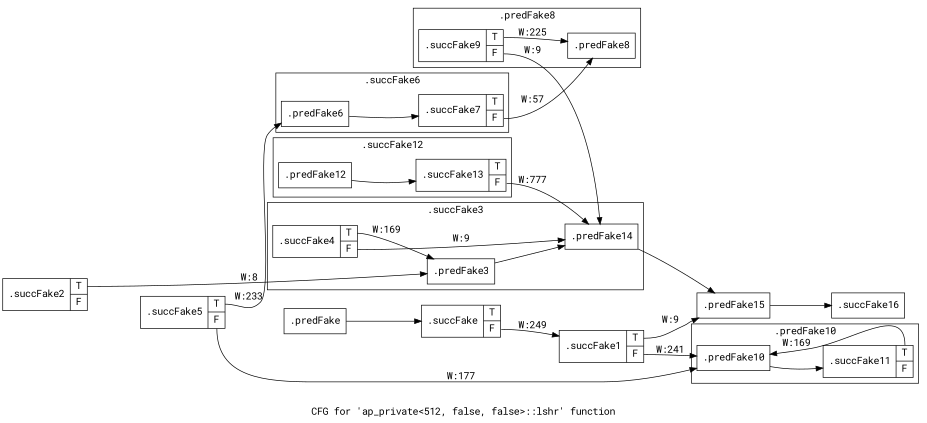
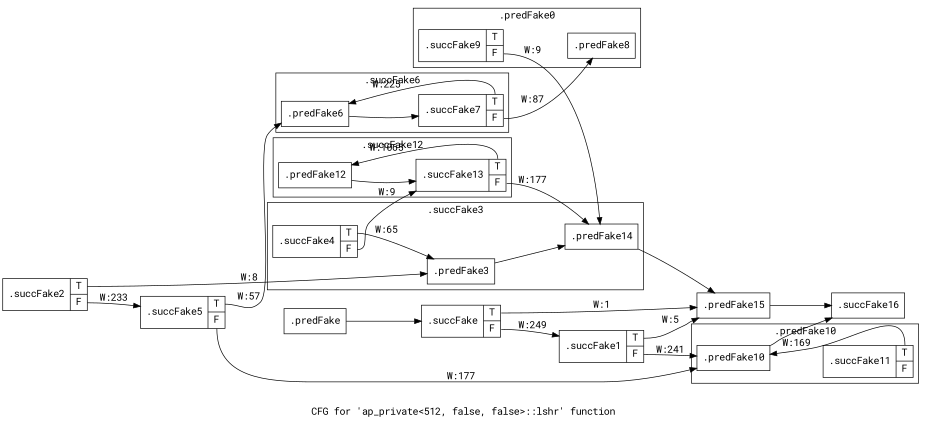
(527, 16) -> (527, 16)
(532, 38) -> none
none -> (427, 85)
(533, 100) -> (533, 100)
none -> (431, 148)
(533, 180) -> (533, 180)
(387, 230) -> (387, 230)
(458, 247) -> (376, 217)
(249, 297) -> (249, 297)
none -> (110, 304)
none -> (596, 311)
(670, 320) -> (670, 320)
(793, 369) -> (797, 331)
